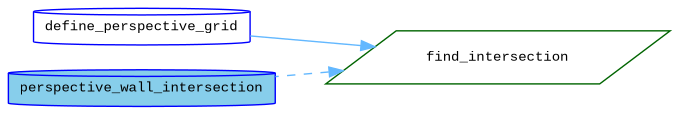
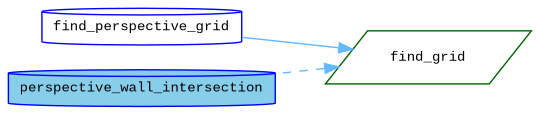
(142, 27) -> (142, 27)
(498, 57) -> (428, 57)
